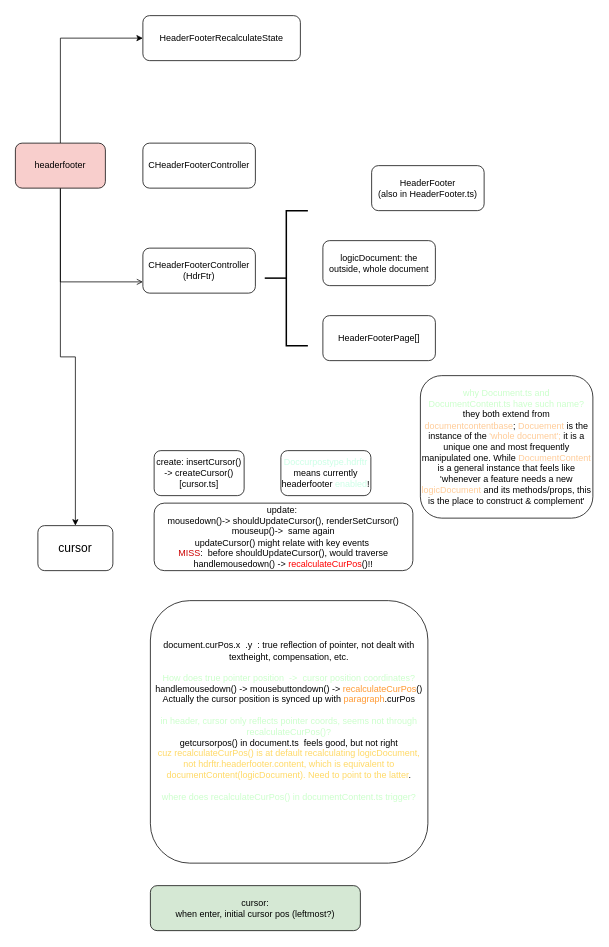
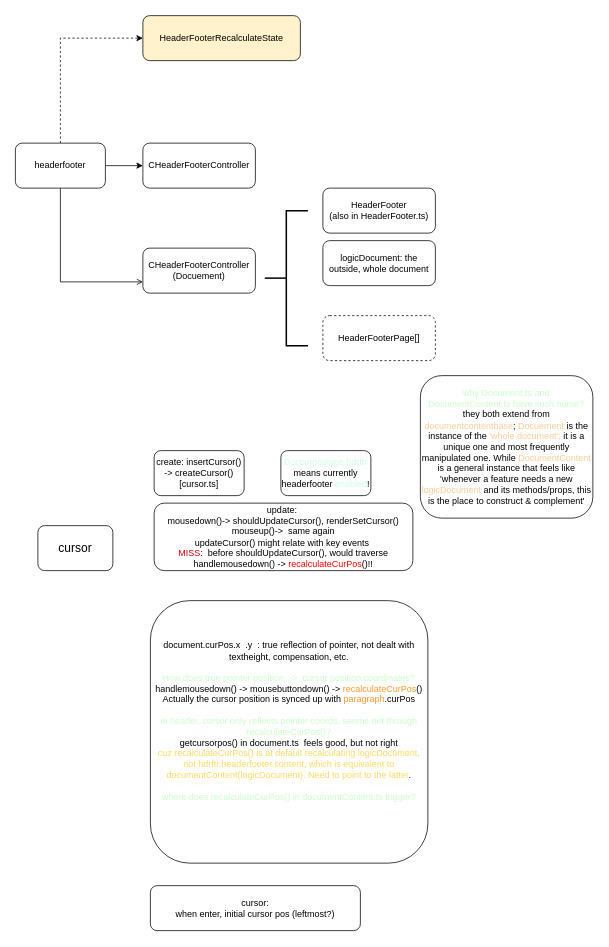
(222, 38) -> (222, 38)
(60, 53) -> (60, 53)
(60, 165) -> (60, 165)
(428, 188) -> (379, 210)
(199, 270) -> (199, 270)
(379, 338) -> (379, 338)
(75, 437) -> (122, 165)
(255, 908) -> (255, 908)
